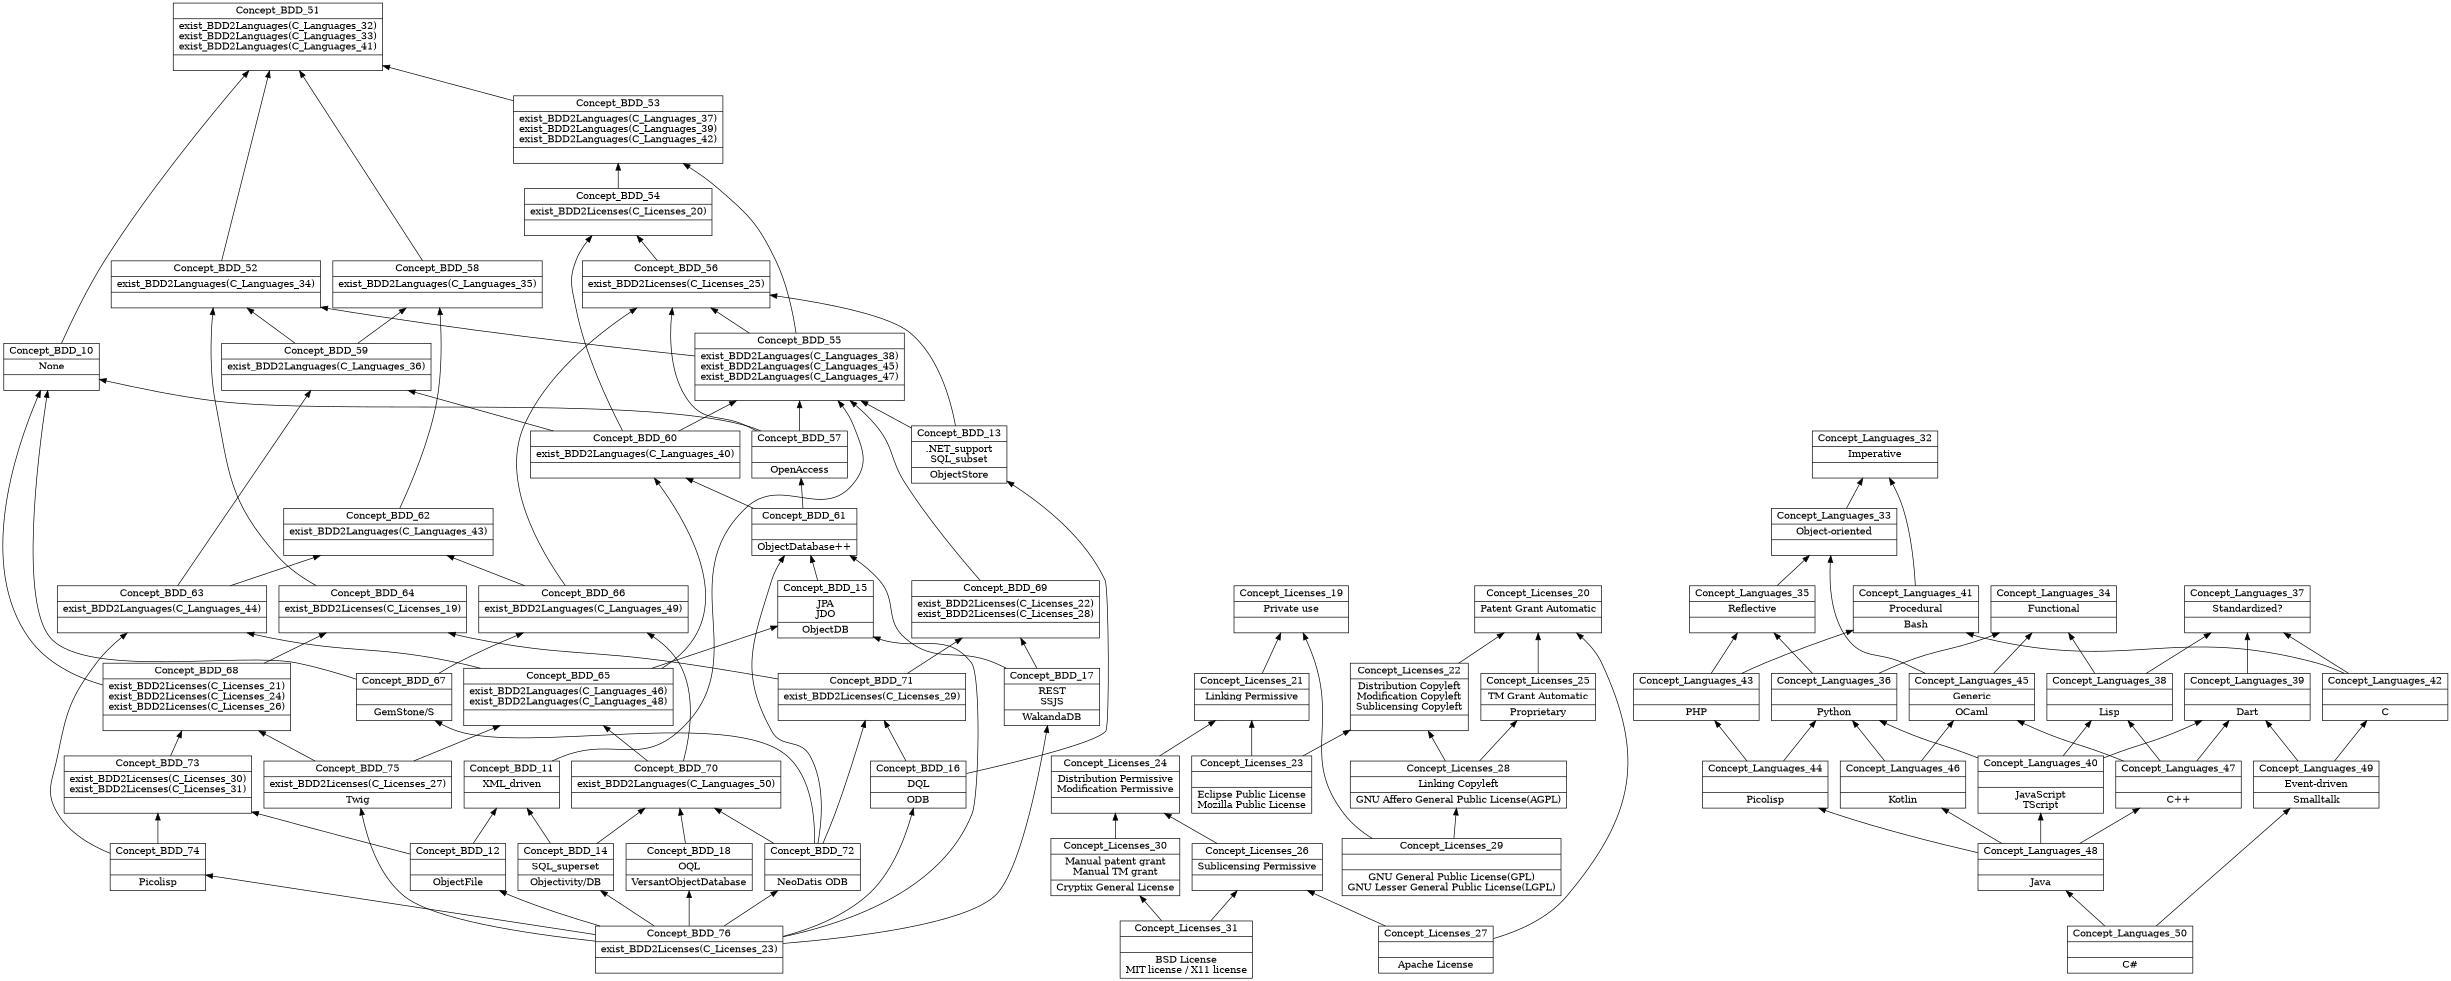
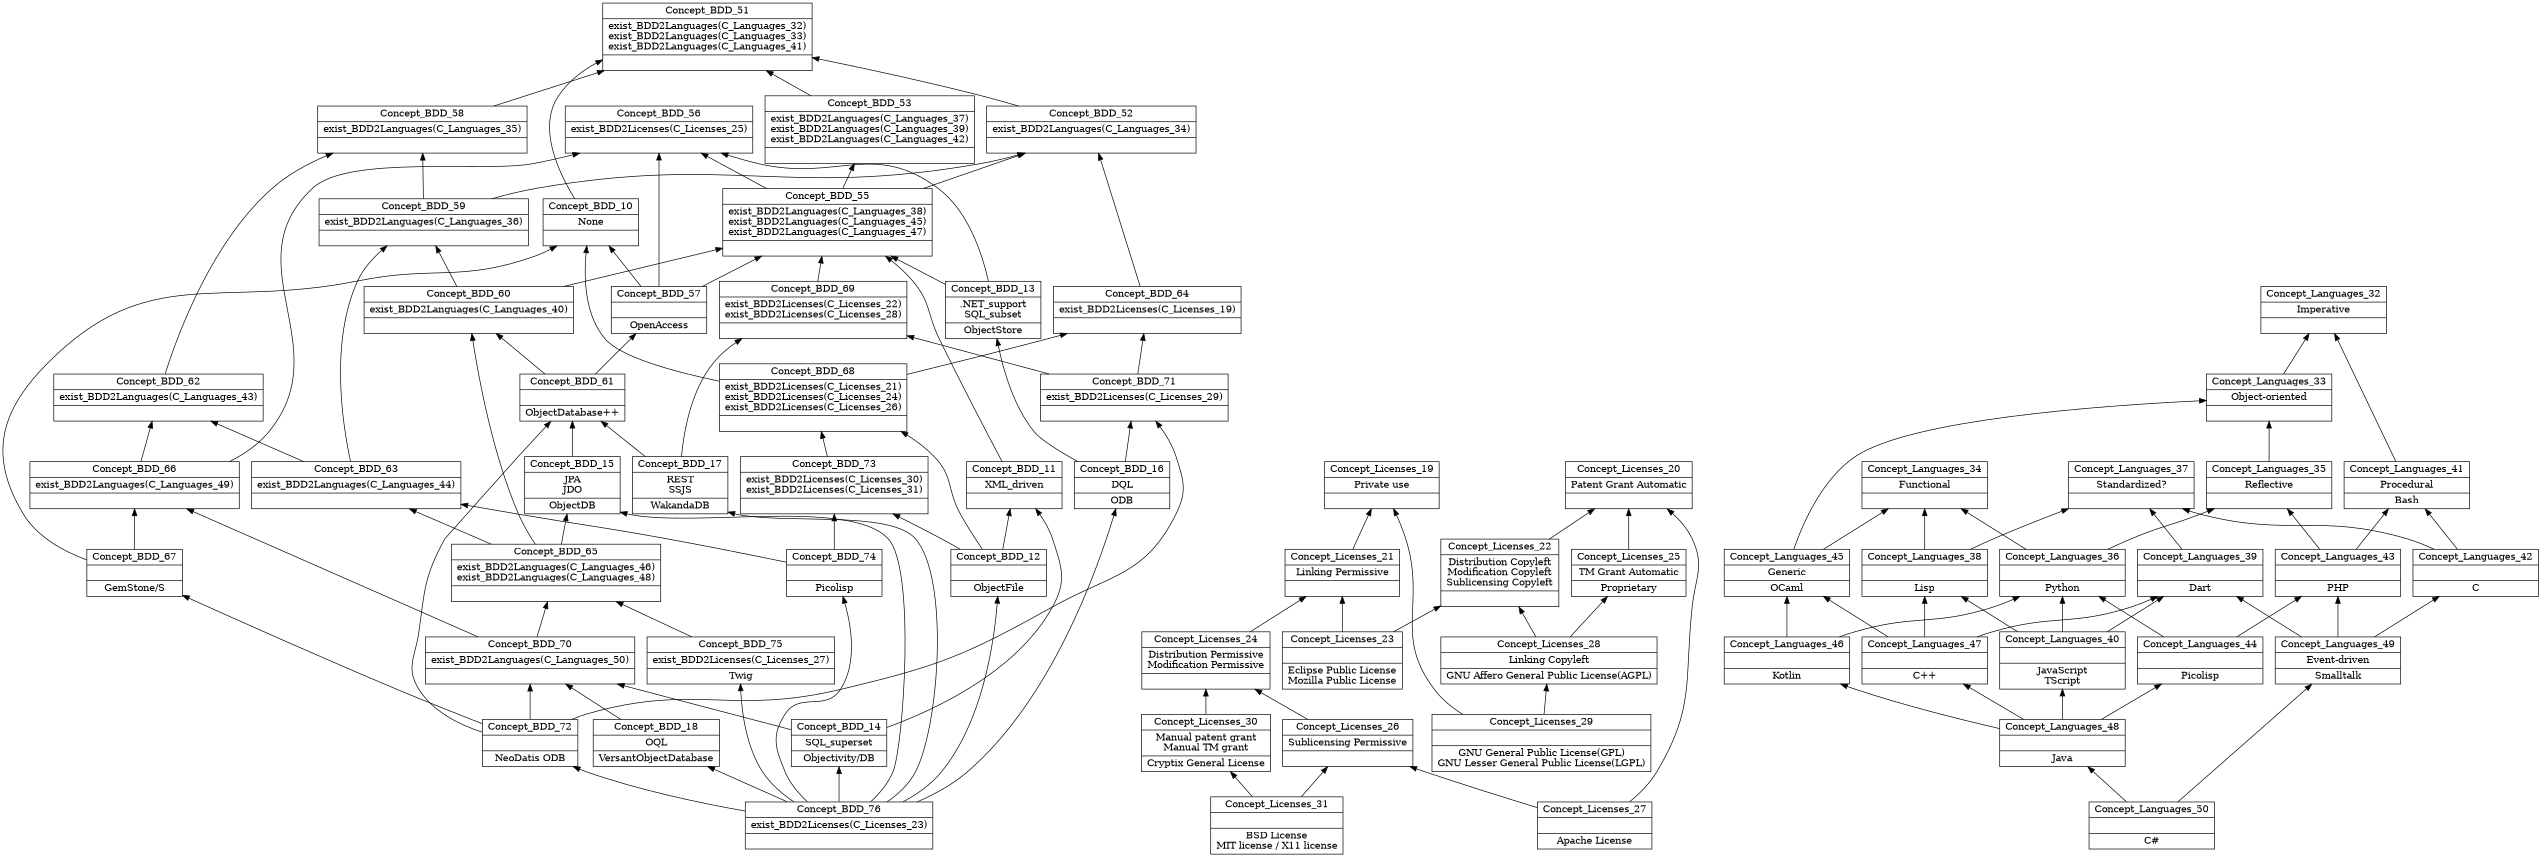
(618, 212) -> none
none -> (2338, 620)
(290, 748) -> (950, 487)
